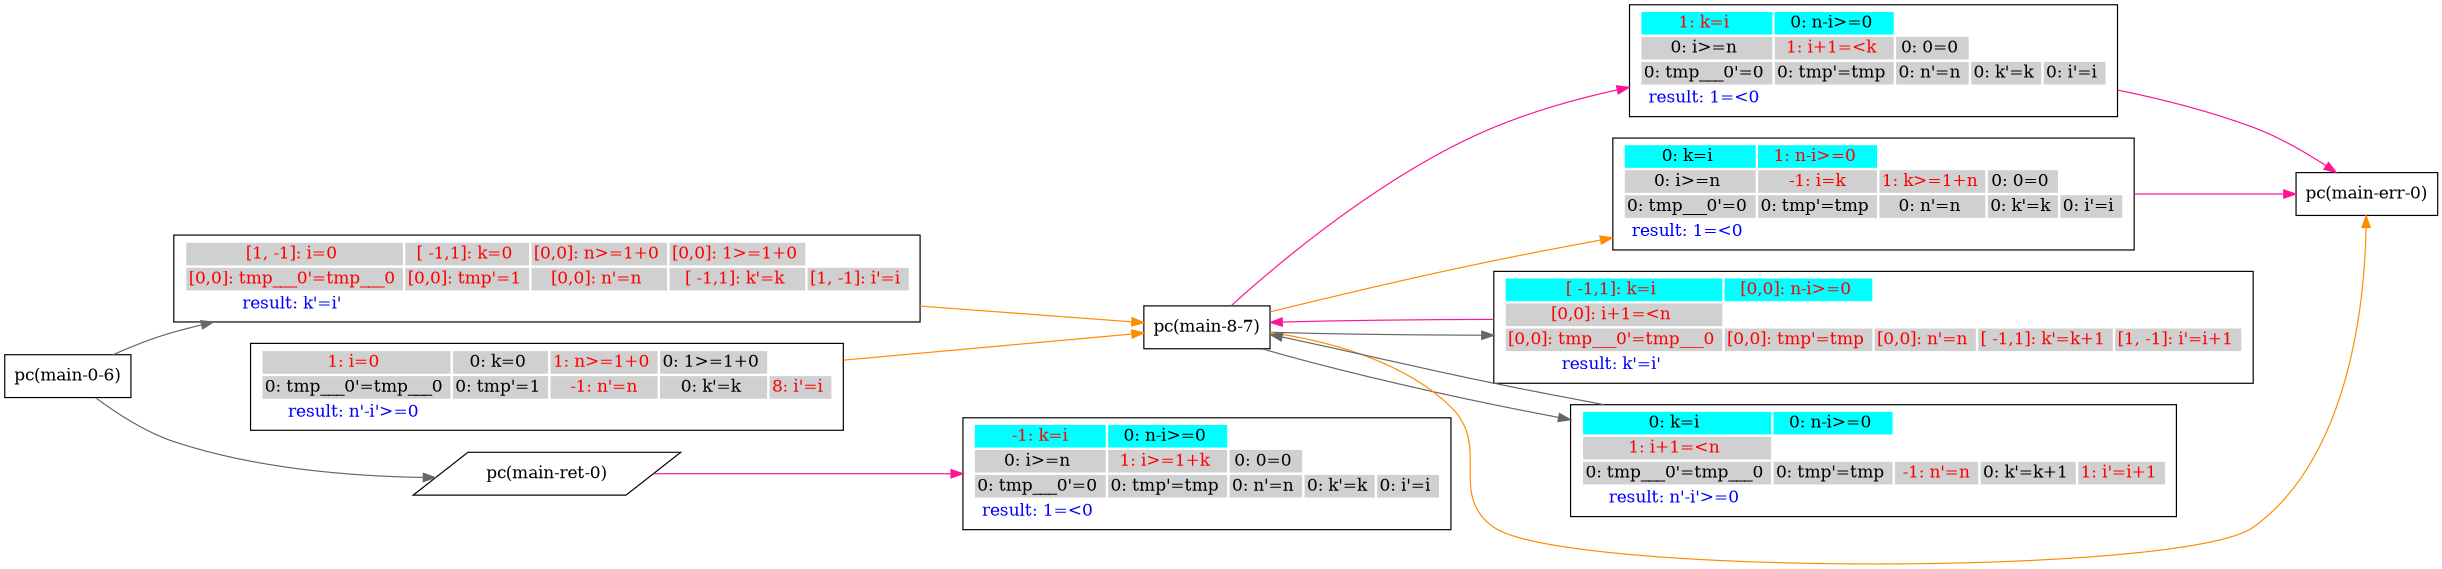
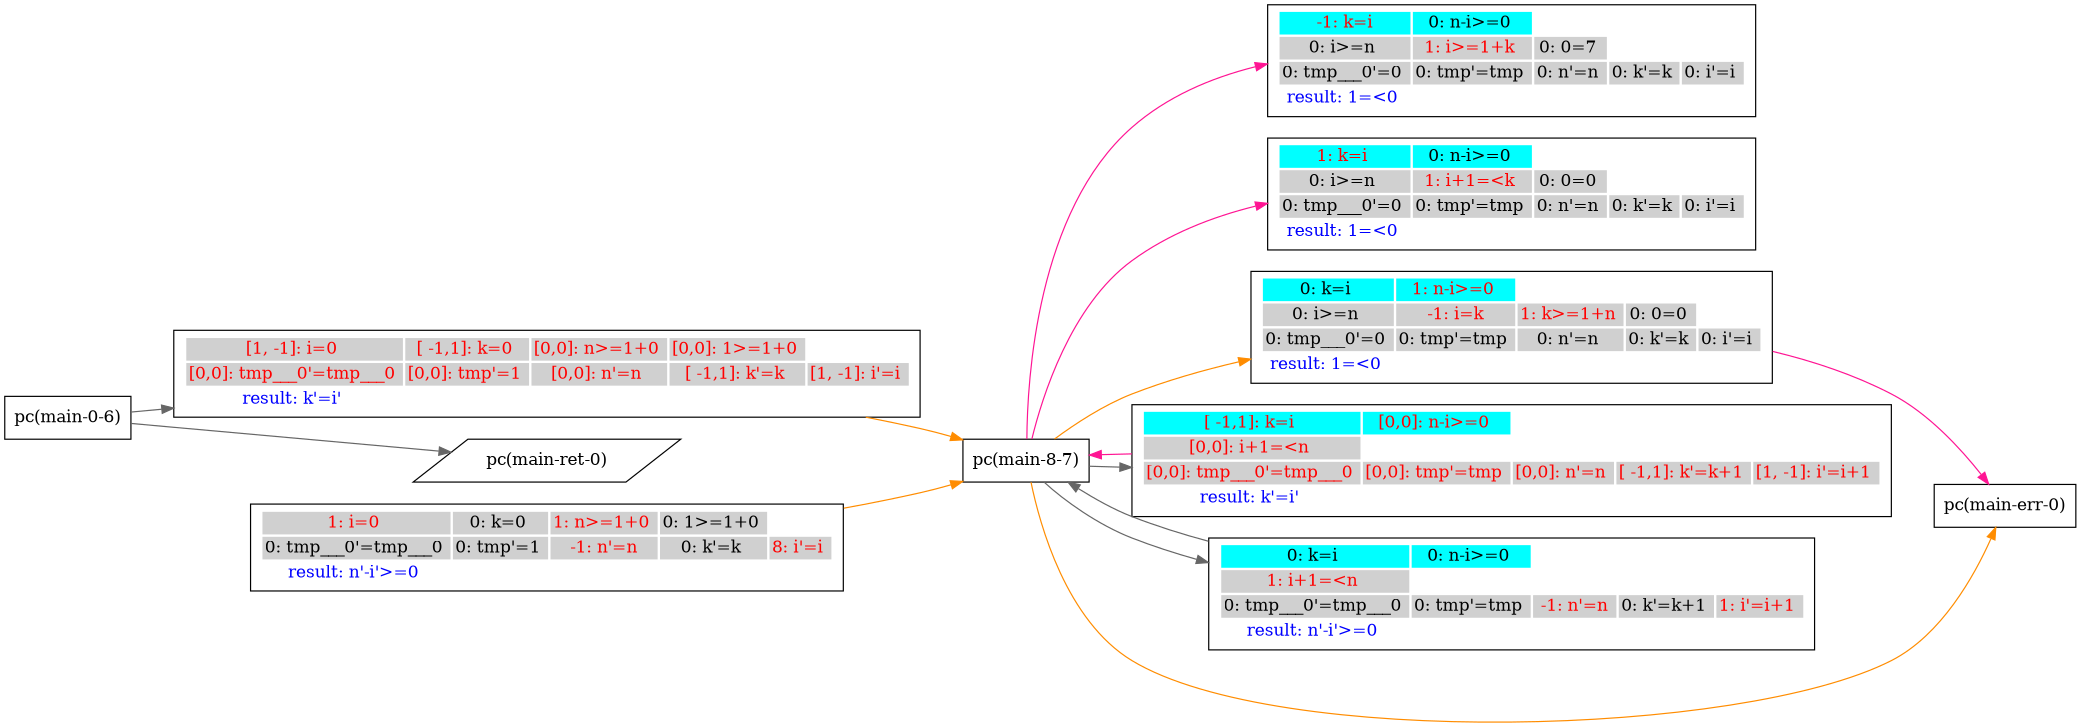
(2226, 118) -> none
(1266, 461) -> (1571, 48)
(802, 474) -> (1074, 207)
